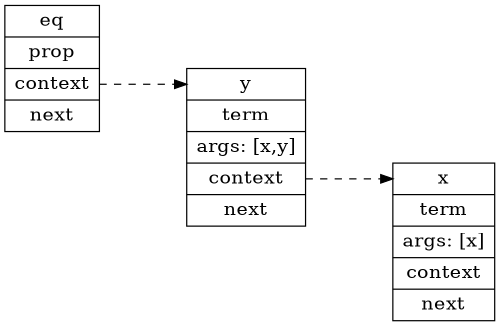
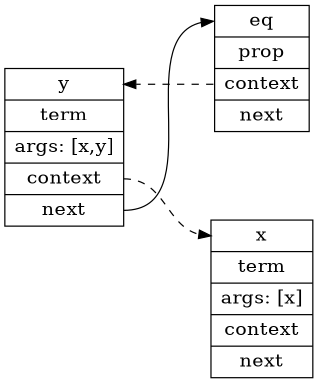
none -> (169, 122)
